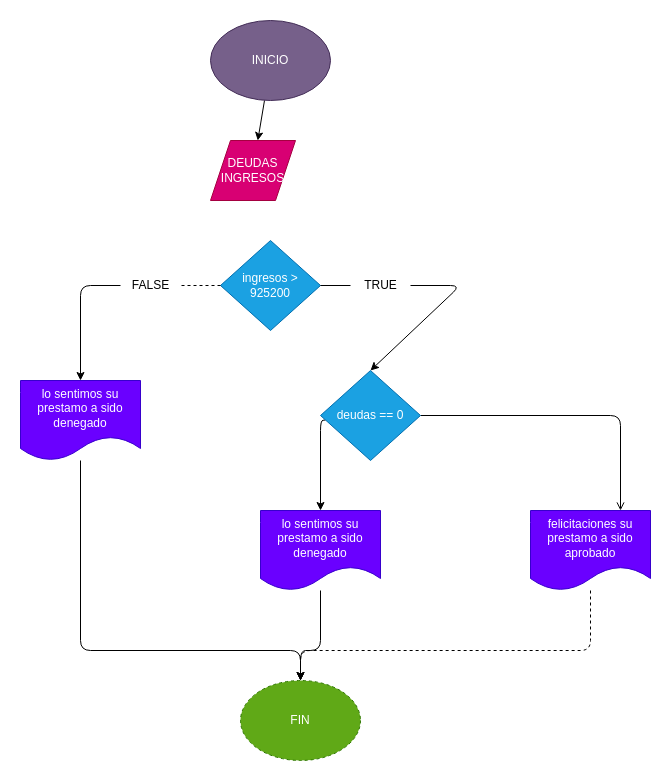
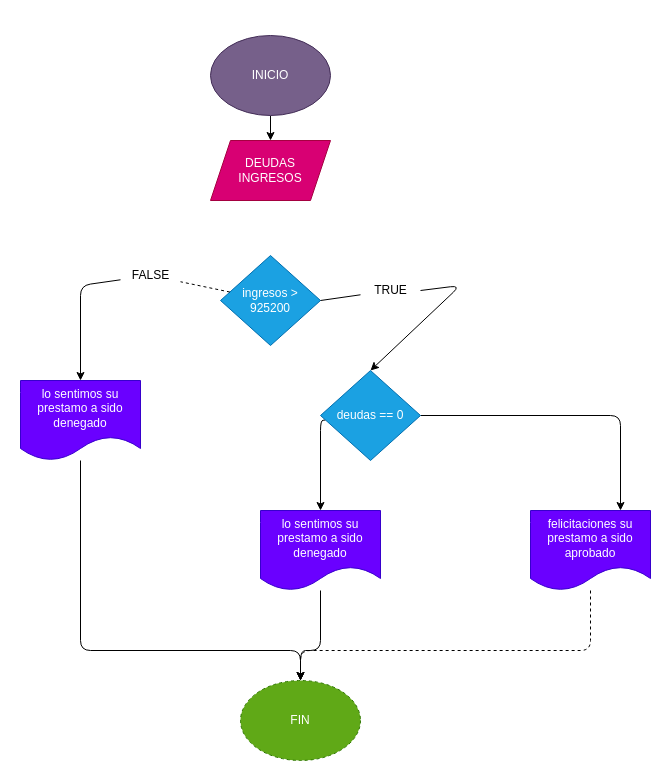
(271, 61) -> (271, 76)
(253, 171) -> (271, 171)
(151, 286) -> (151, 276)
(271, 286) -> (271, 301)
(381, 286) -> (391, 291)
(621, 504) -> (621, 502)
